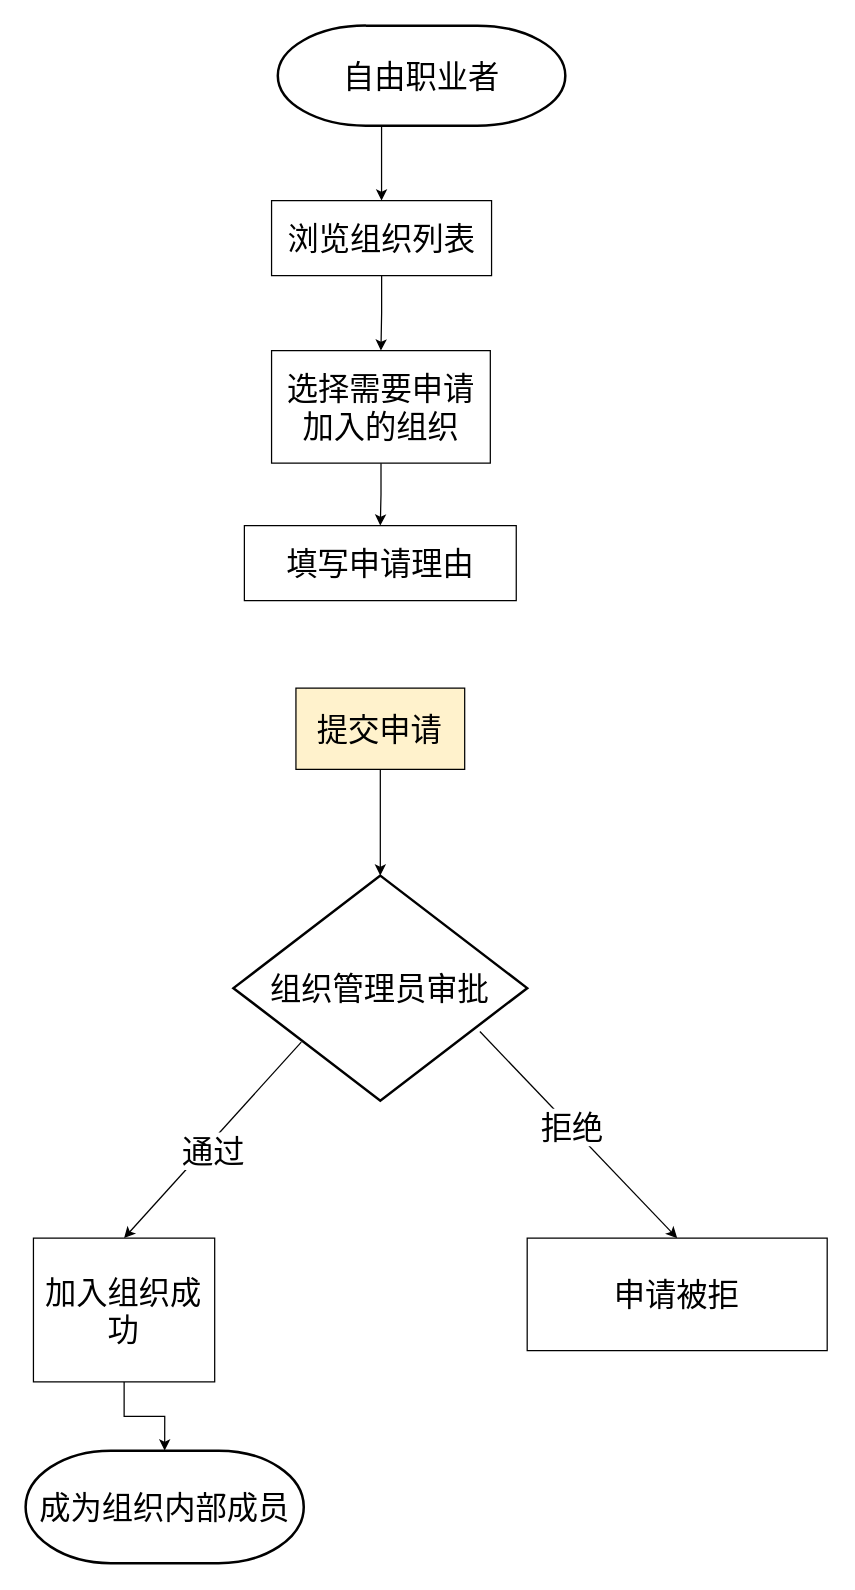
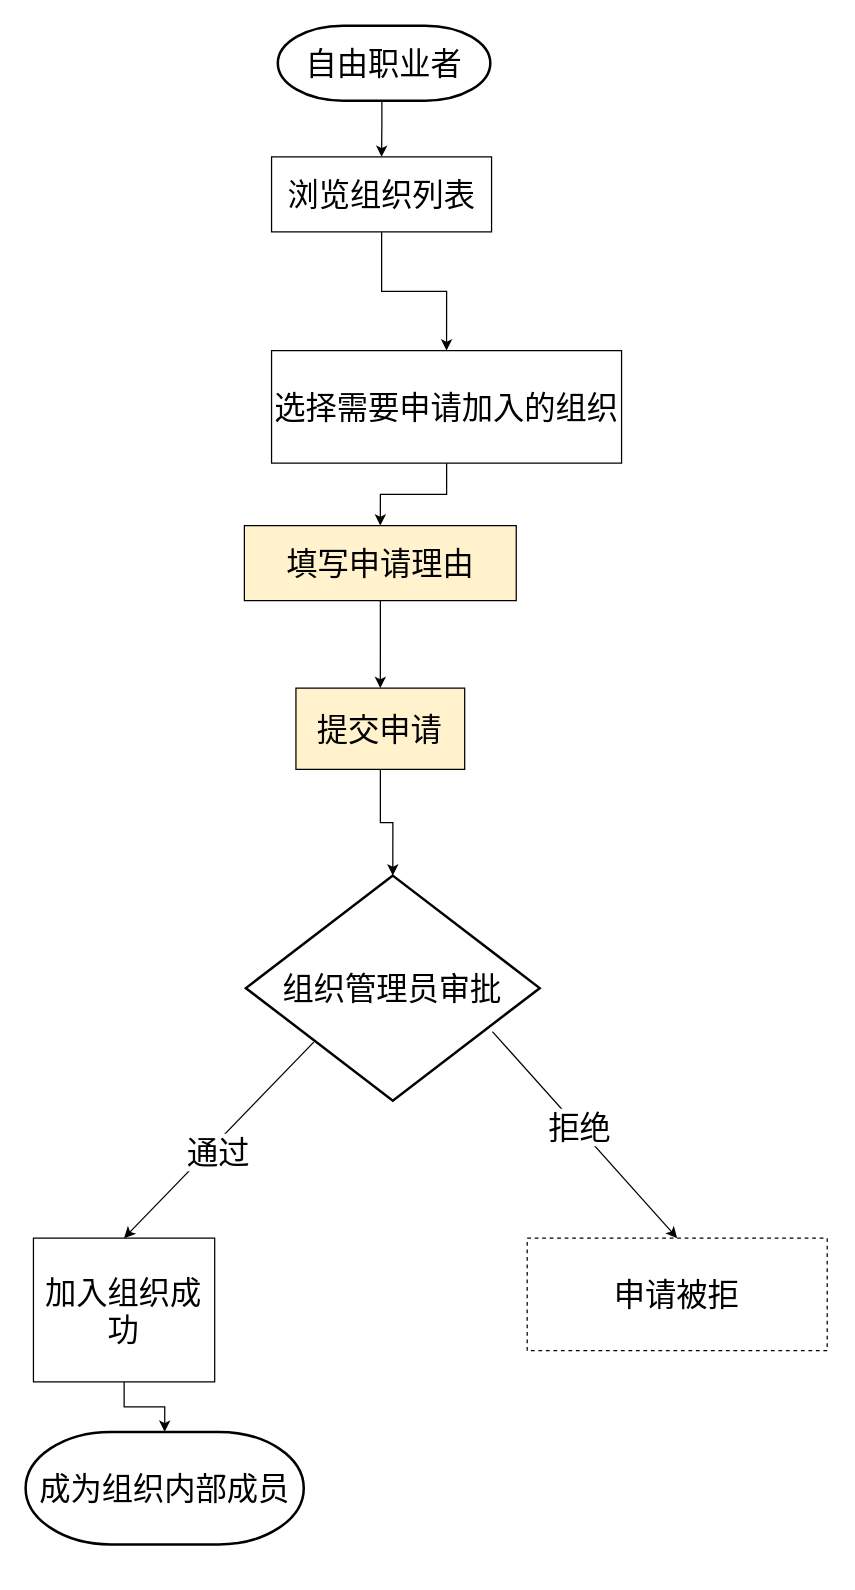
(422, 76) -> (384, 63)
(382, 238) -> (382, 194)
(381, 407) -> (447, 407)
(380, 563) -> (380, 563)
none -> (380, 640)
(380, 988) -> (393, 988)
(677, 1294) -> (677, 1294)
(165, 1507) -> (165, 1488)
